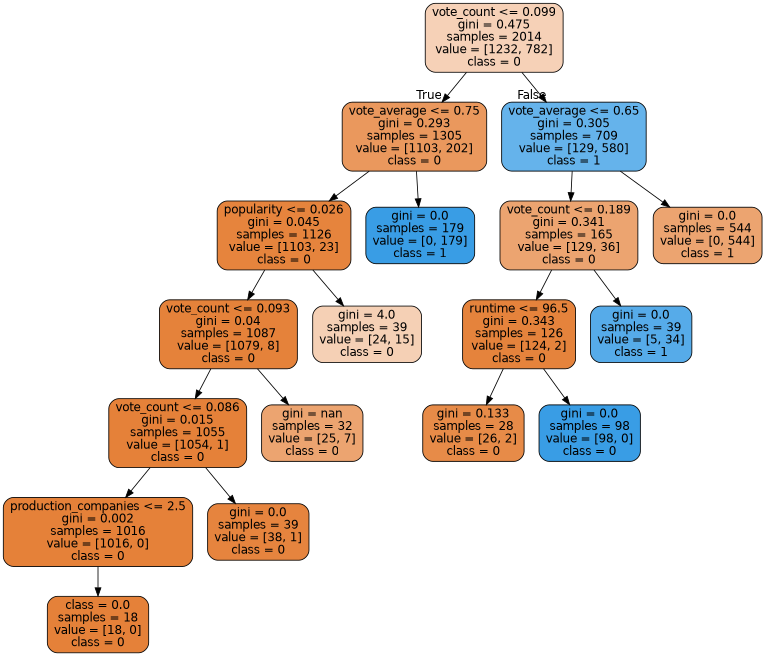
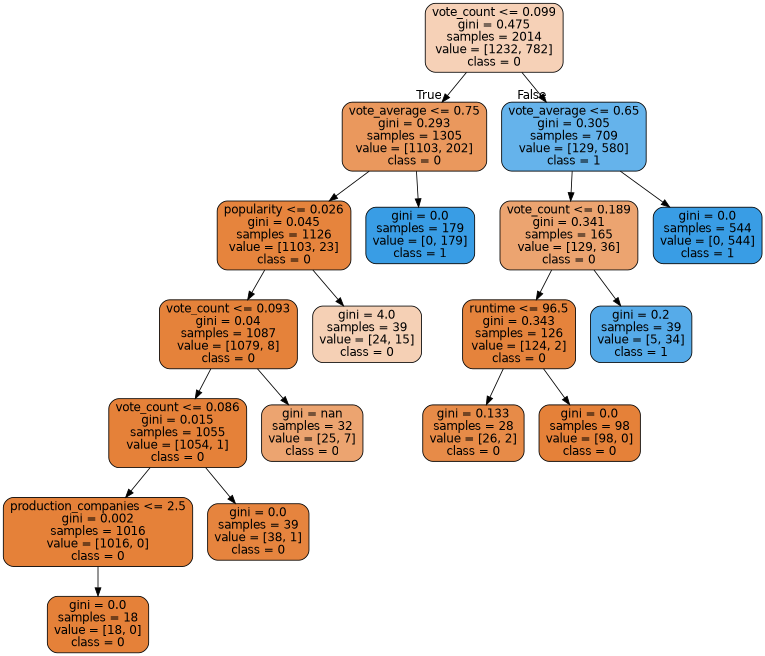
(708, 235) -> (708, 235)
(641, 334) -> (641, 334)
(590, 433) -> (590, 433)
(98, 625) -> (98, 625)
